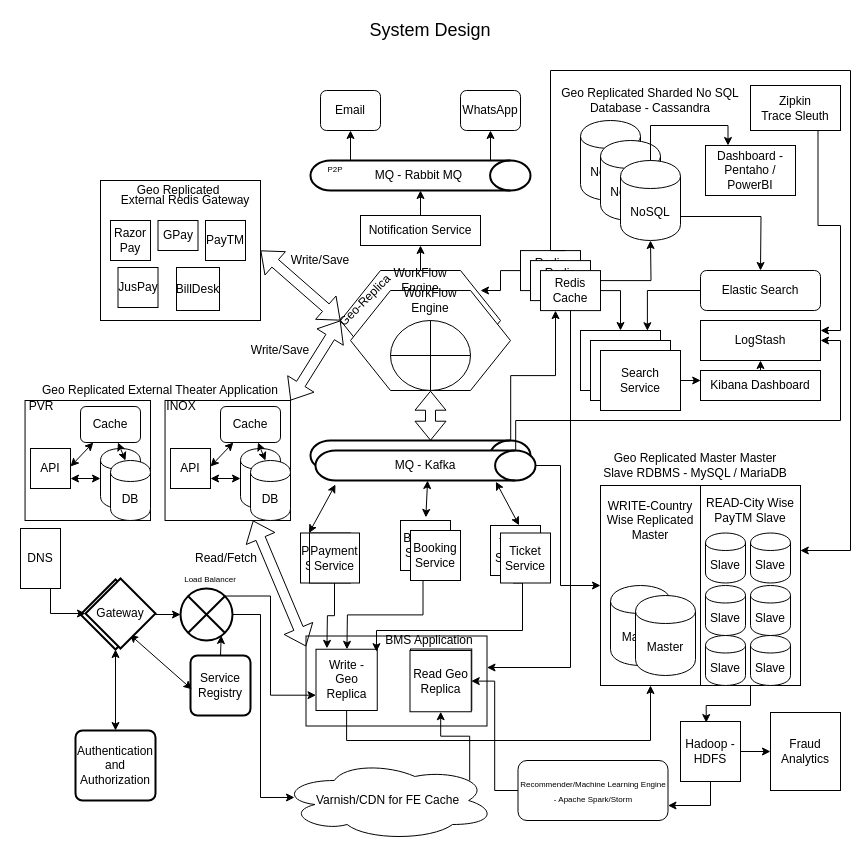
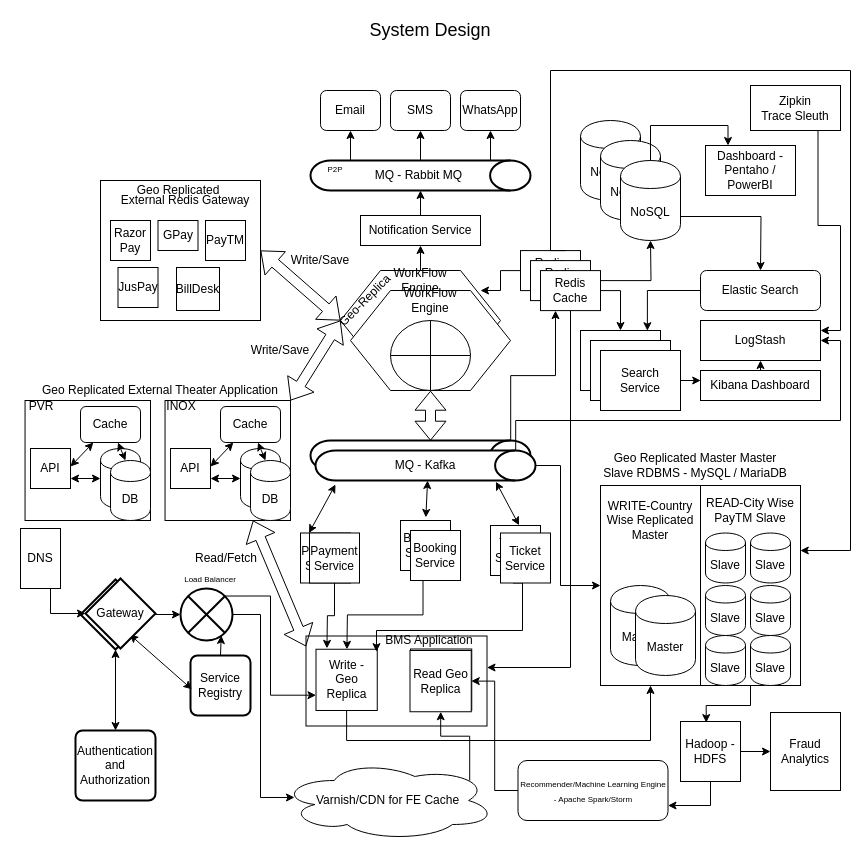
(651, 101) -> none
none -> (421, 111)
none -> (421, 149)
